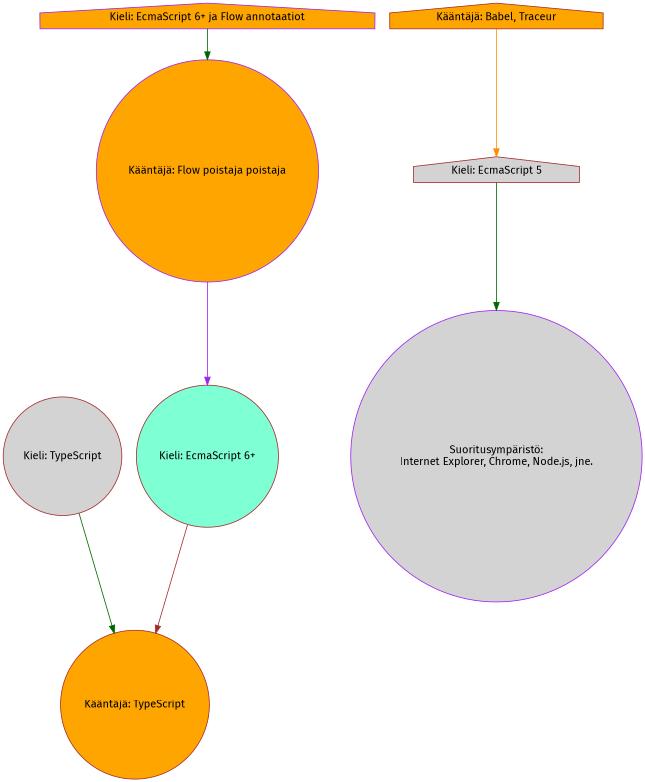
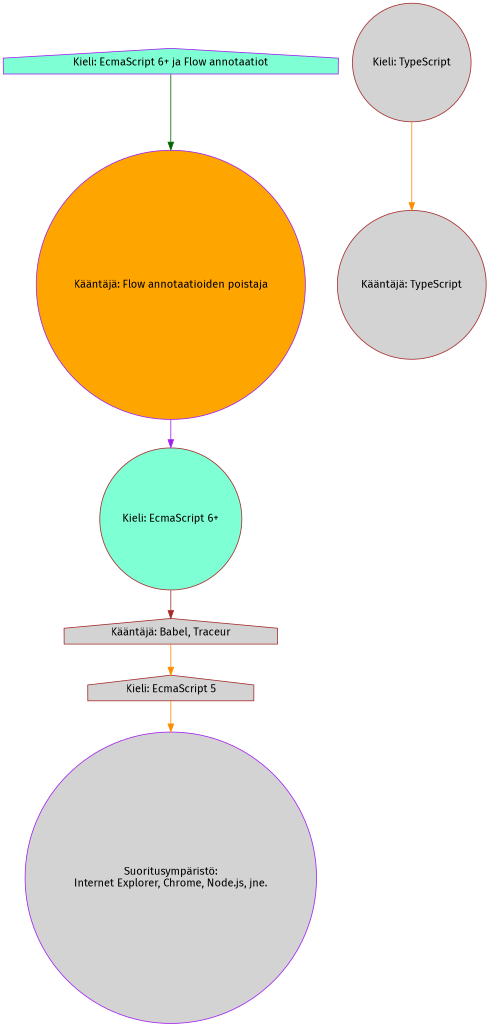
(207, 17) -> (171, 63)
(496, 17) -> (171, 633)
(207, 171) -> (171, 285)
(496, 242) -> (171, 712)
(96, 569) -> (412, 162)
(173, 575) -> (171, 600)
(135, 705) -> (412, 285)
